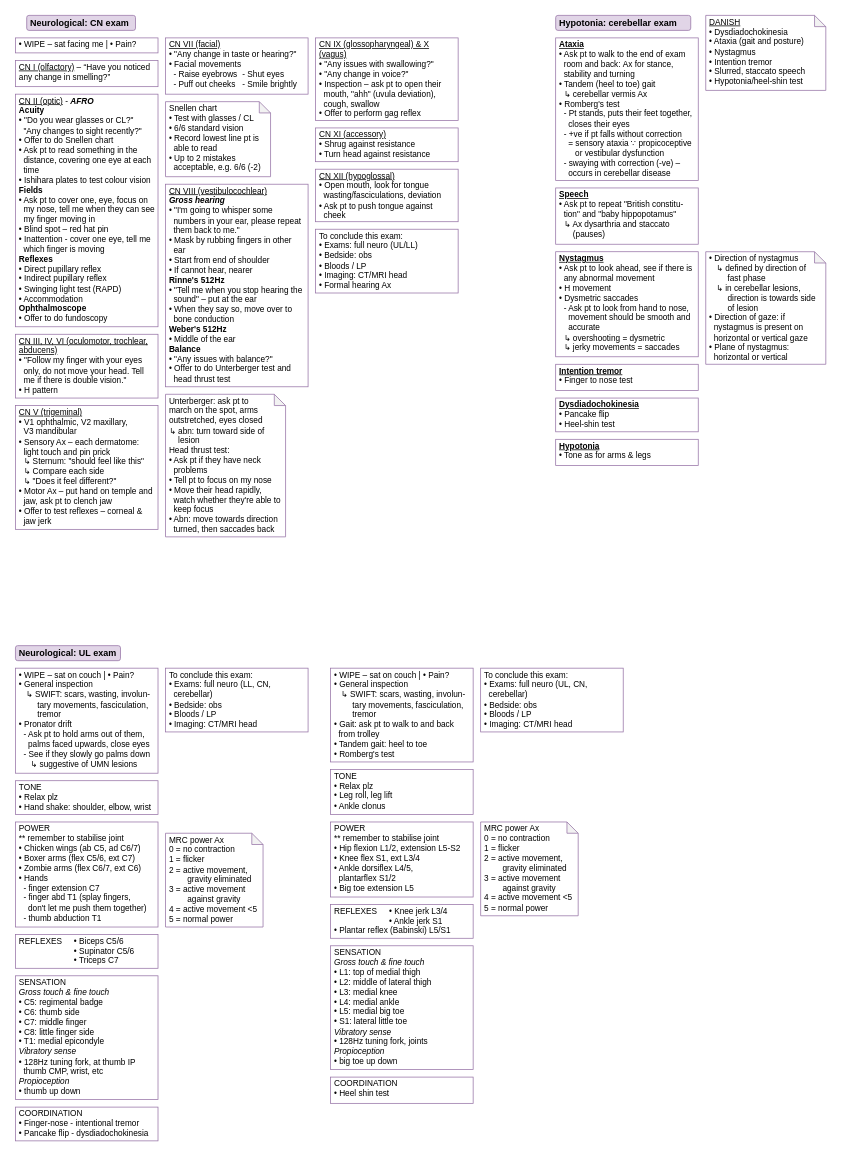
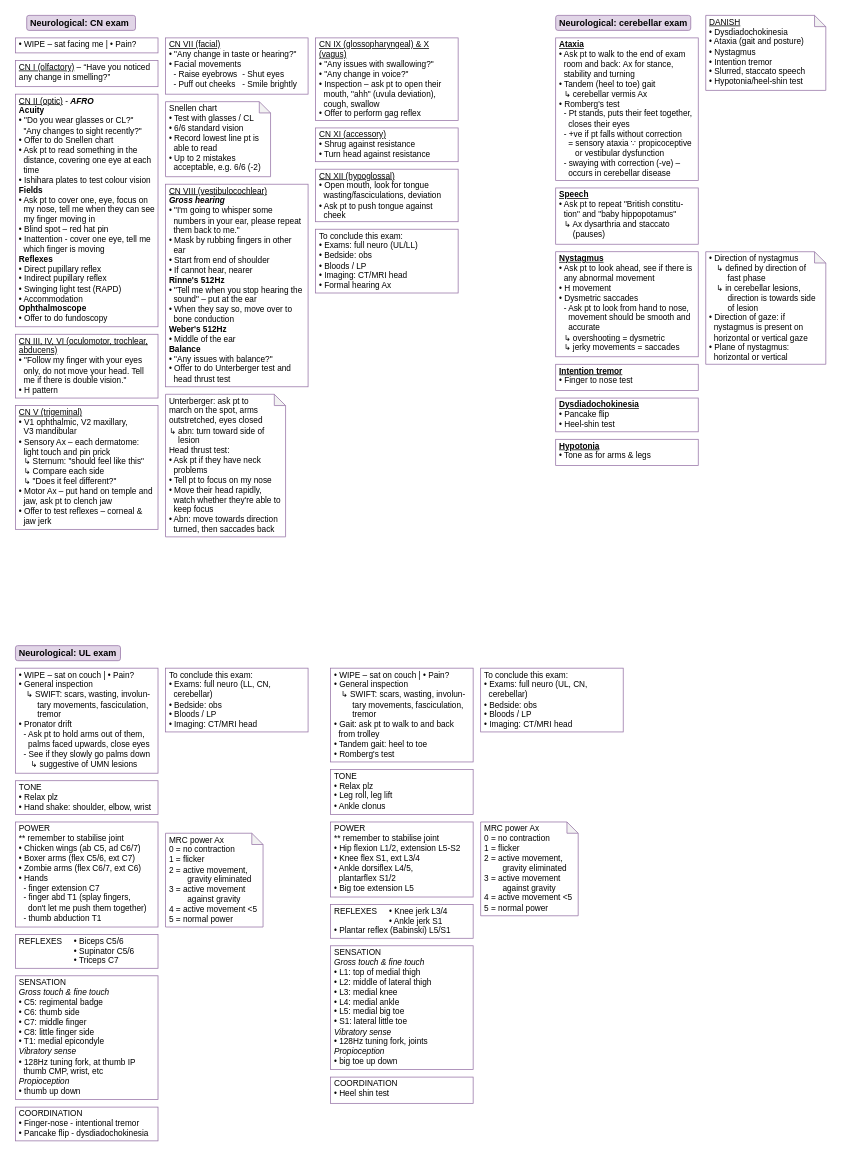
(618, 23) -> (623, 23)
